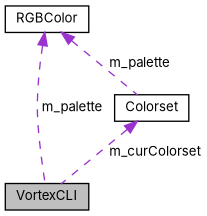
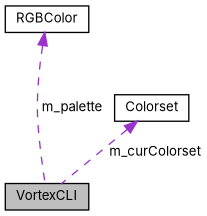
(105, 68) -> none
